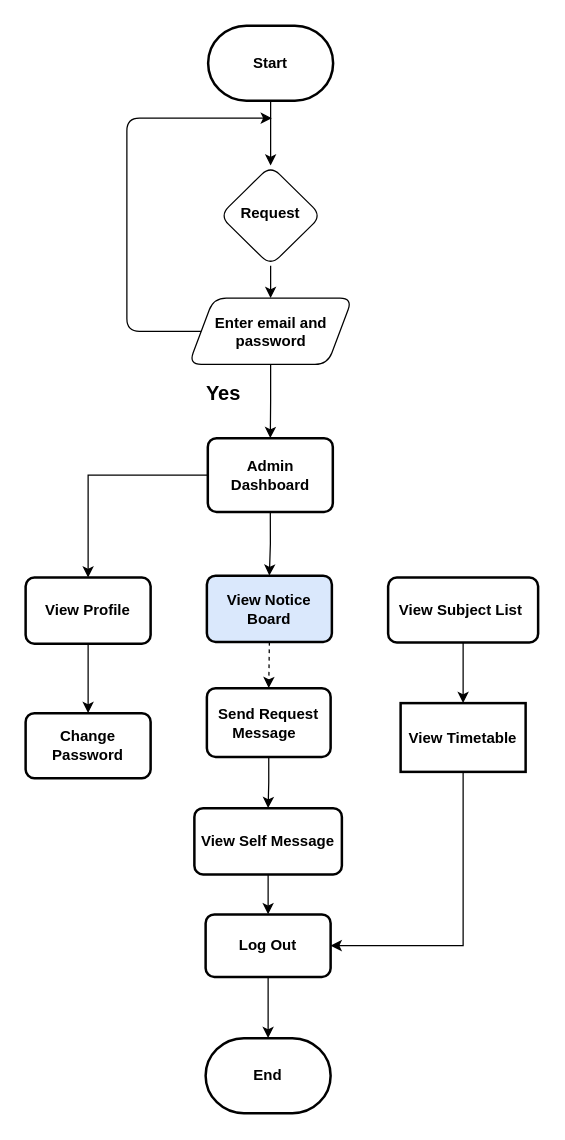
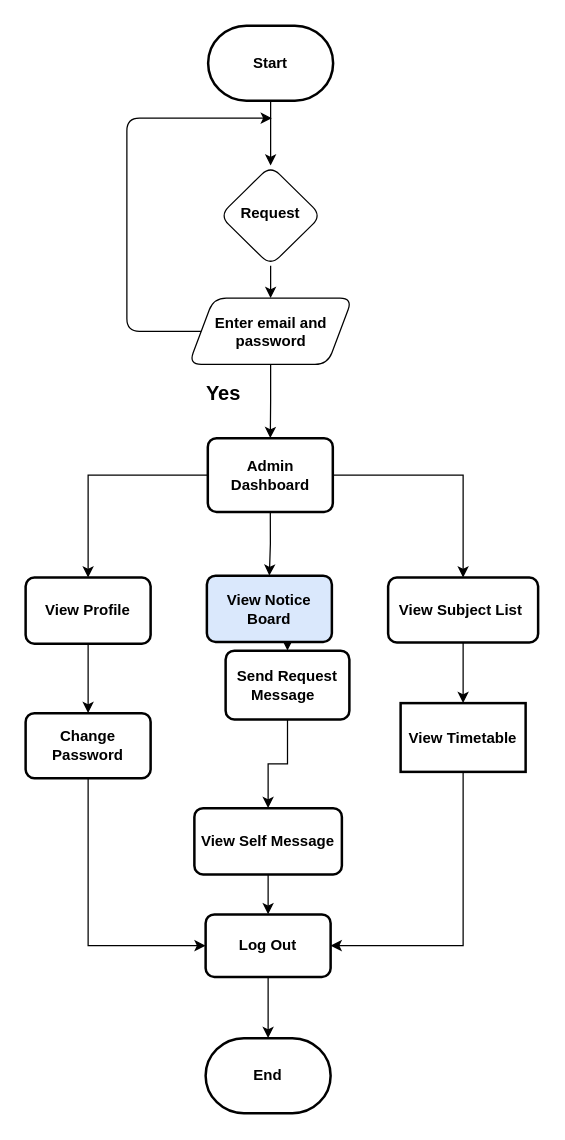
none -> (445, 475)
(269, 723) -> (288, 685)
none -> (88, 917)
